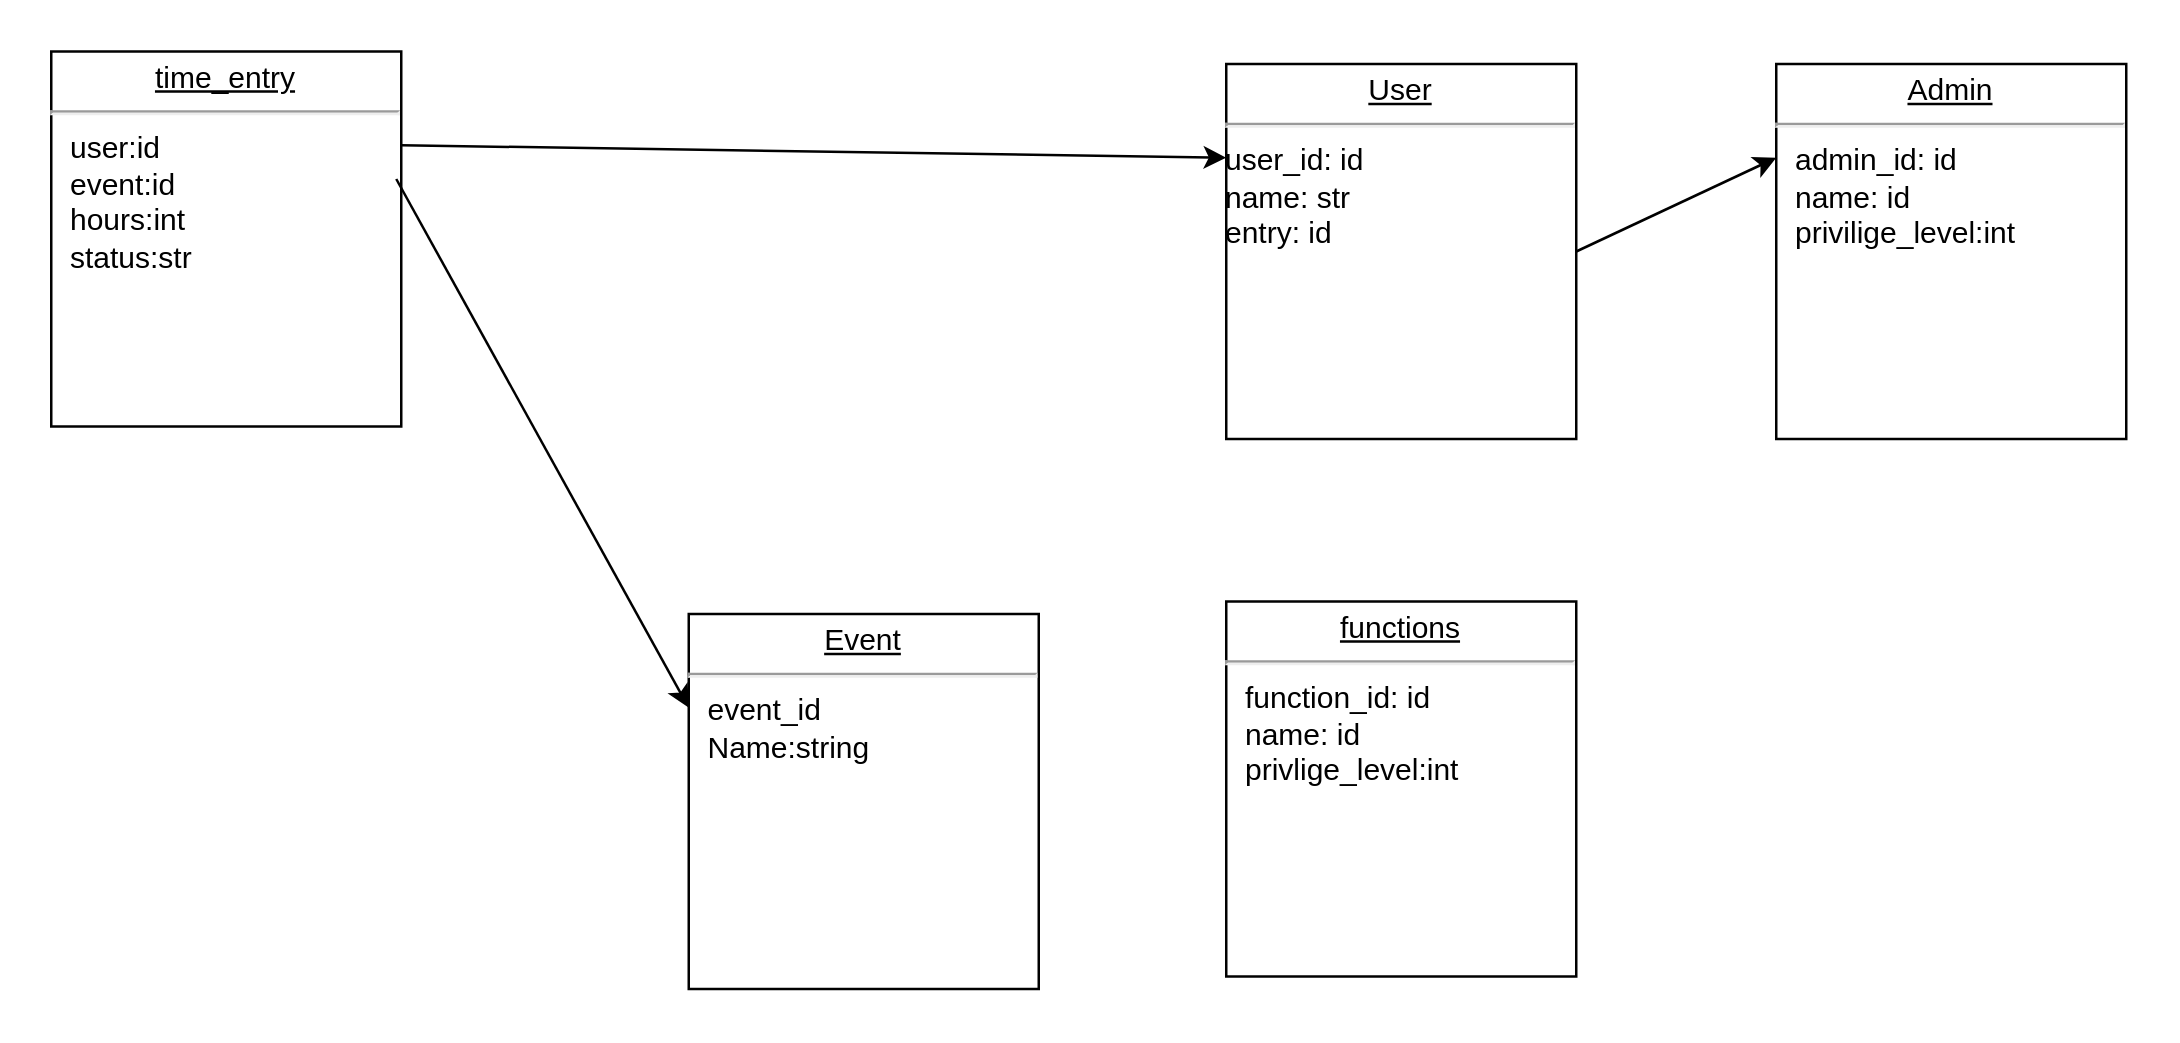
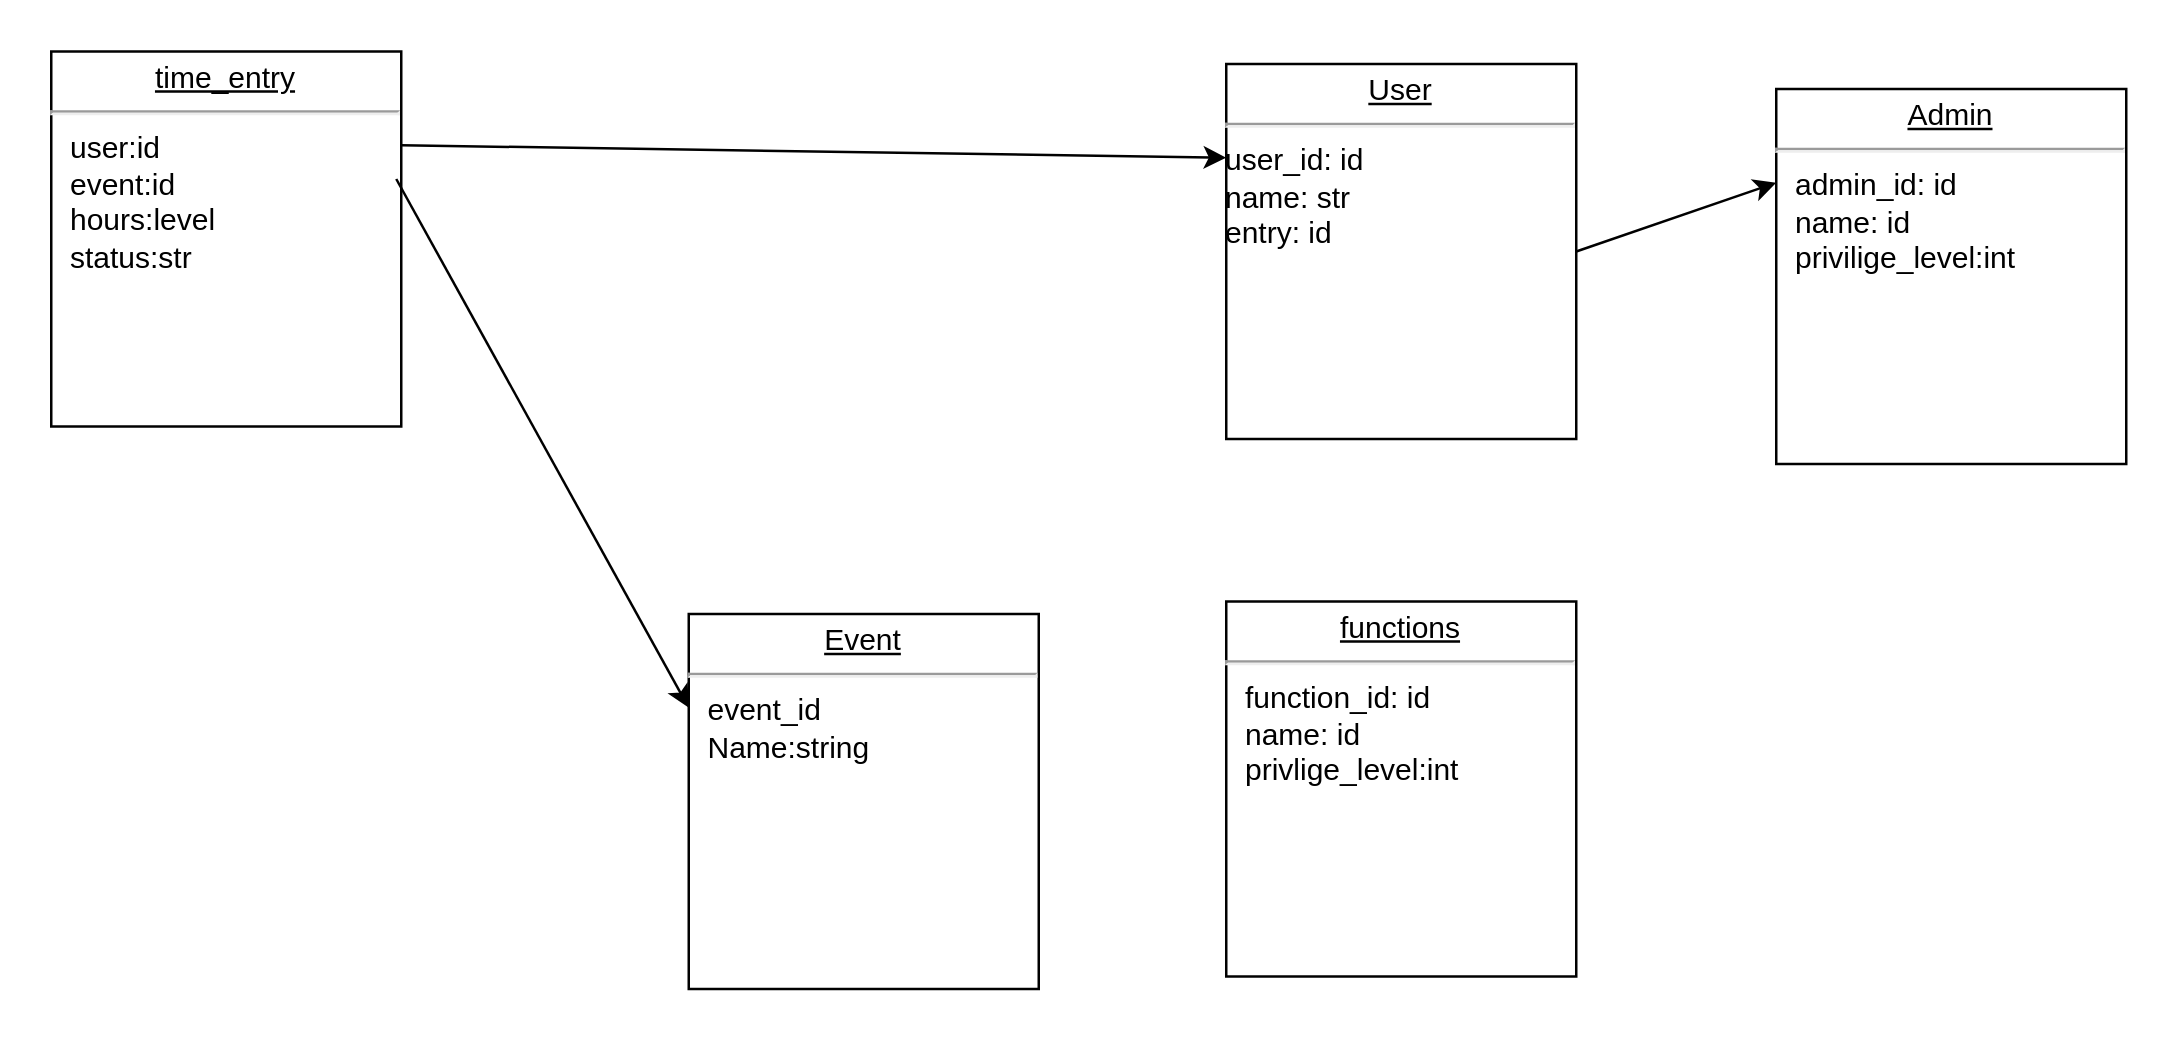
(131, 141) -> (132, 141)
(1951, 251) -> (1951, 276)
